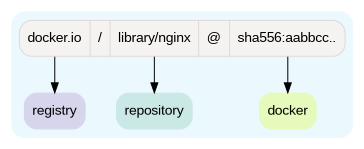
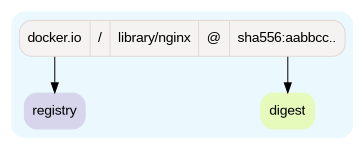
(154, 111) -> none
(288, 111) -> (288, 111)
